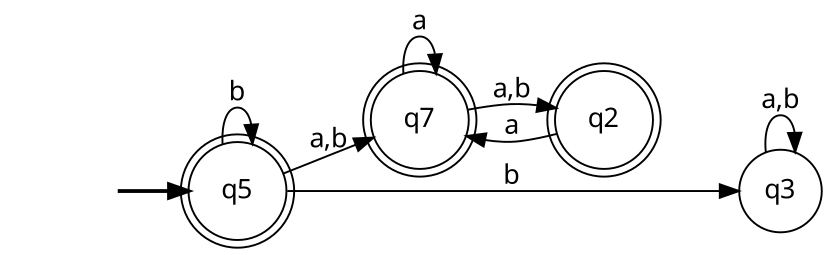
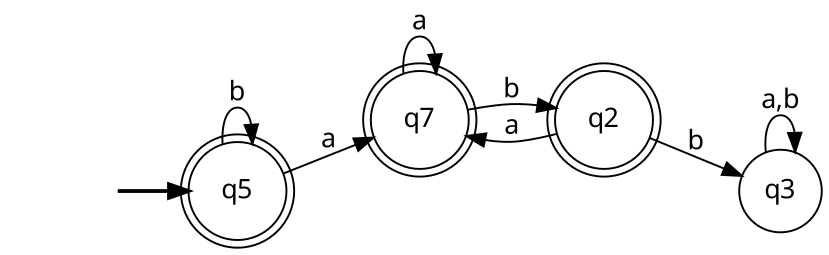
(512, 90) -> (512, 90)
(329, 140) -> (329, 140)
(504, 191) -> (687, 153)
